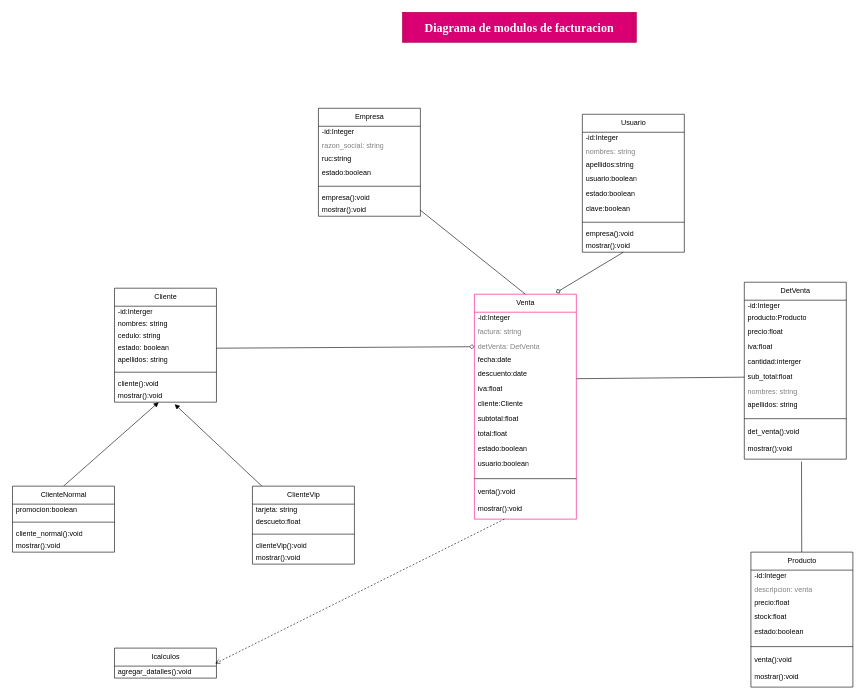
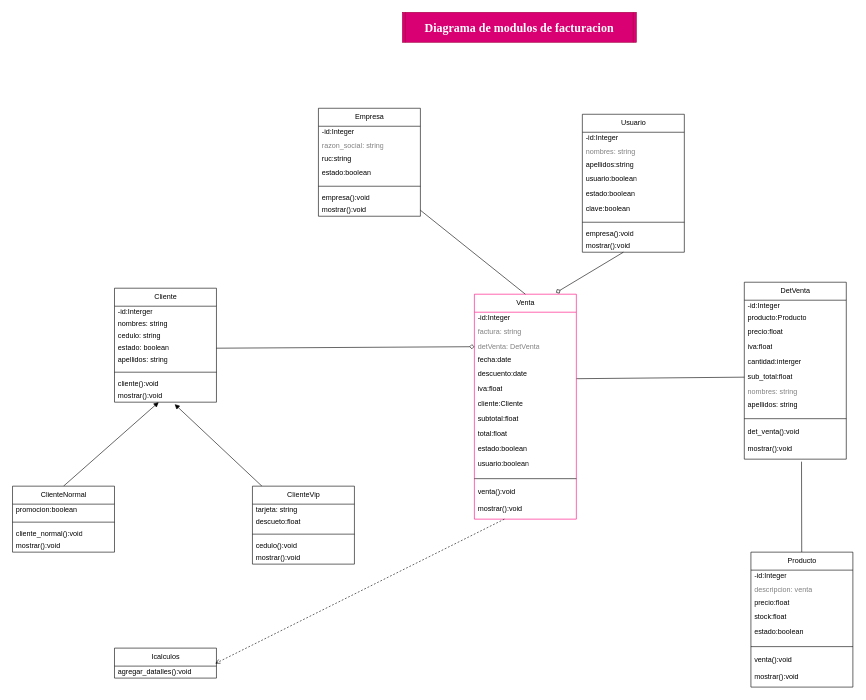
(285, 546) -> (279, 546)
